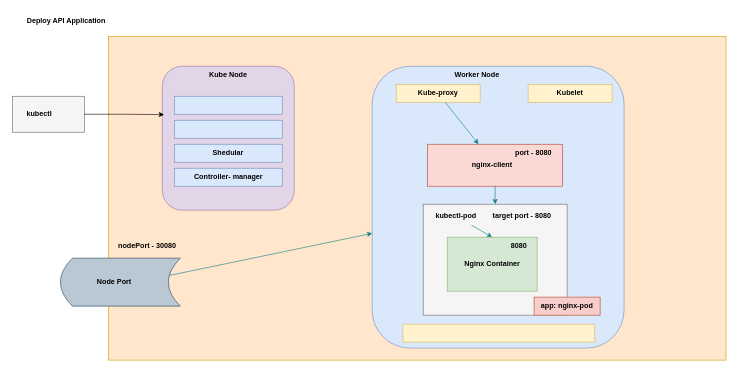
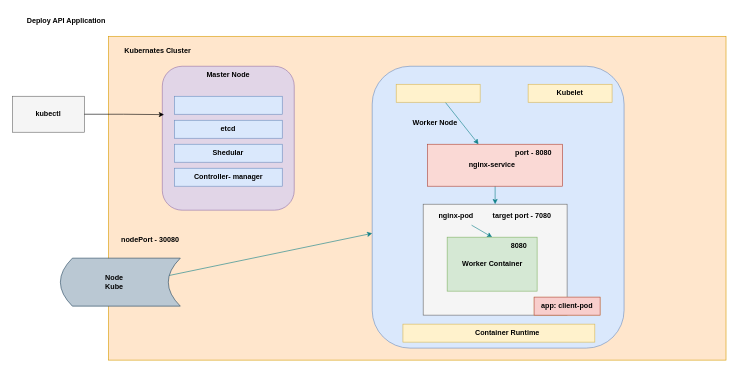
none -> (158, 51)
(228, 75) -> (228, 75)
(477, 75) -> (435, 123)
(438, 93) -> none
(39, 114) -> (48, 114)
none -> (228, 129)
(492, 165) -> (492, 165)
(456, 216) -> (456, 216)
(522, 216) -> (522, 216)
(147, 246) -> (150, 240)
(493, 264) -> (493, 264)
(114, 282) -> (114, 282)
(567, 306) -> (567, 306)
none -> (507, 333)
